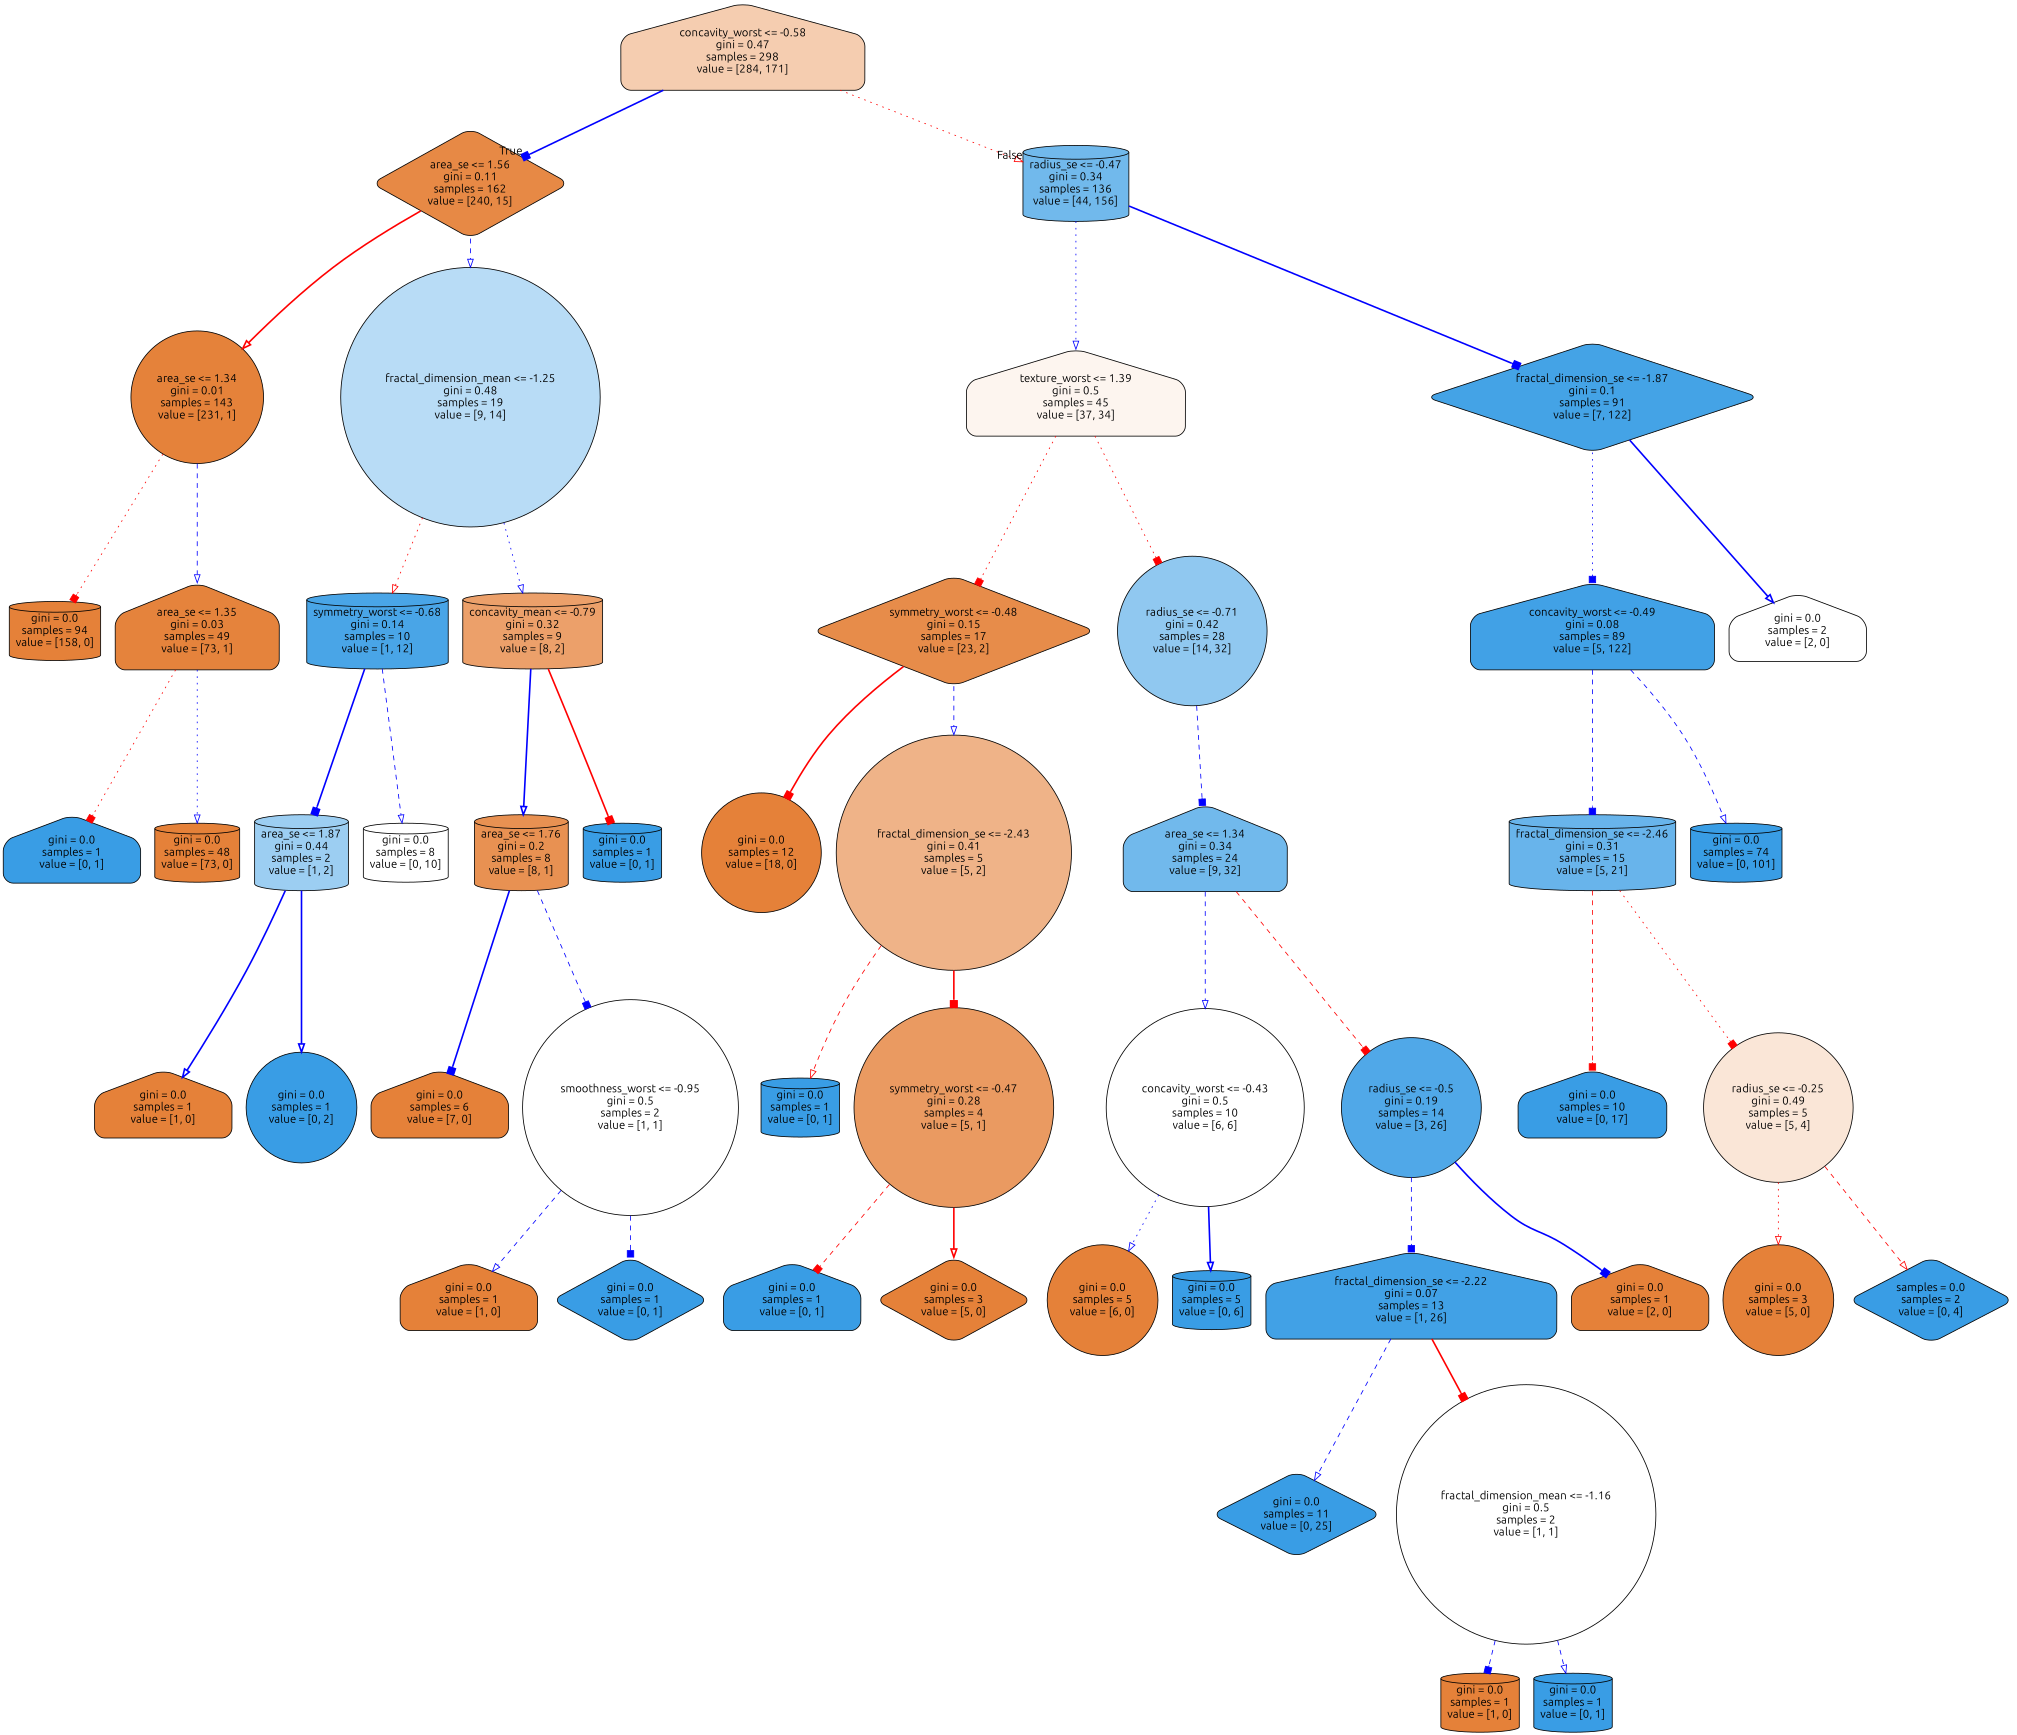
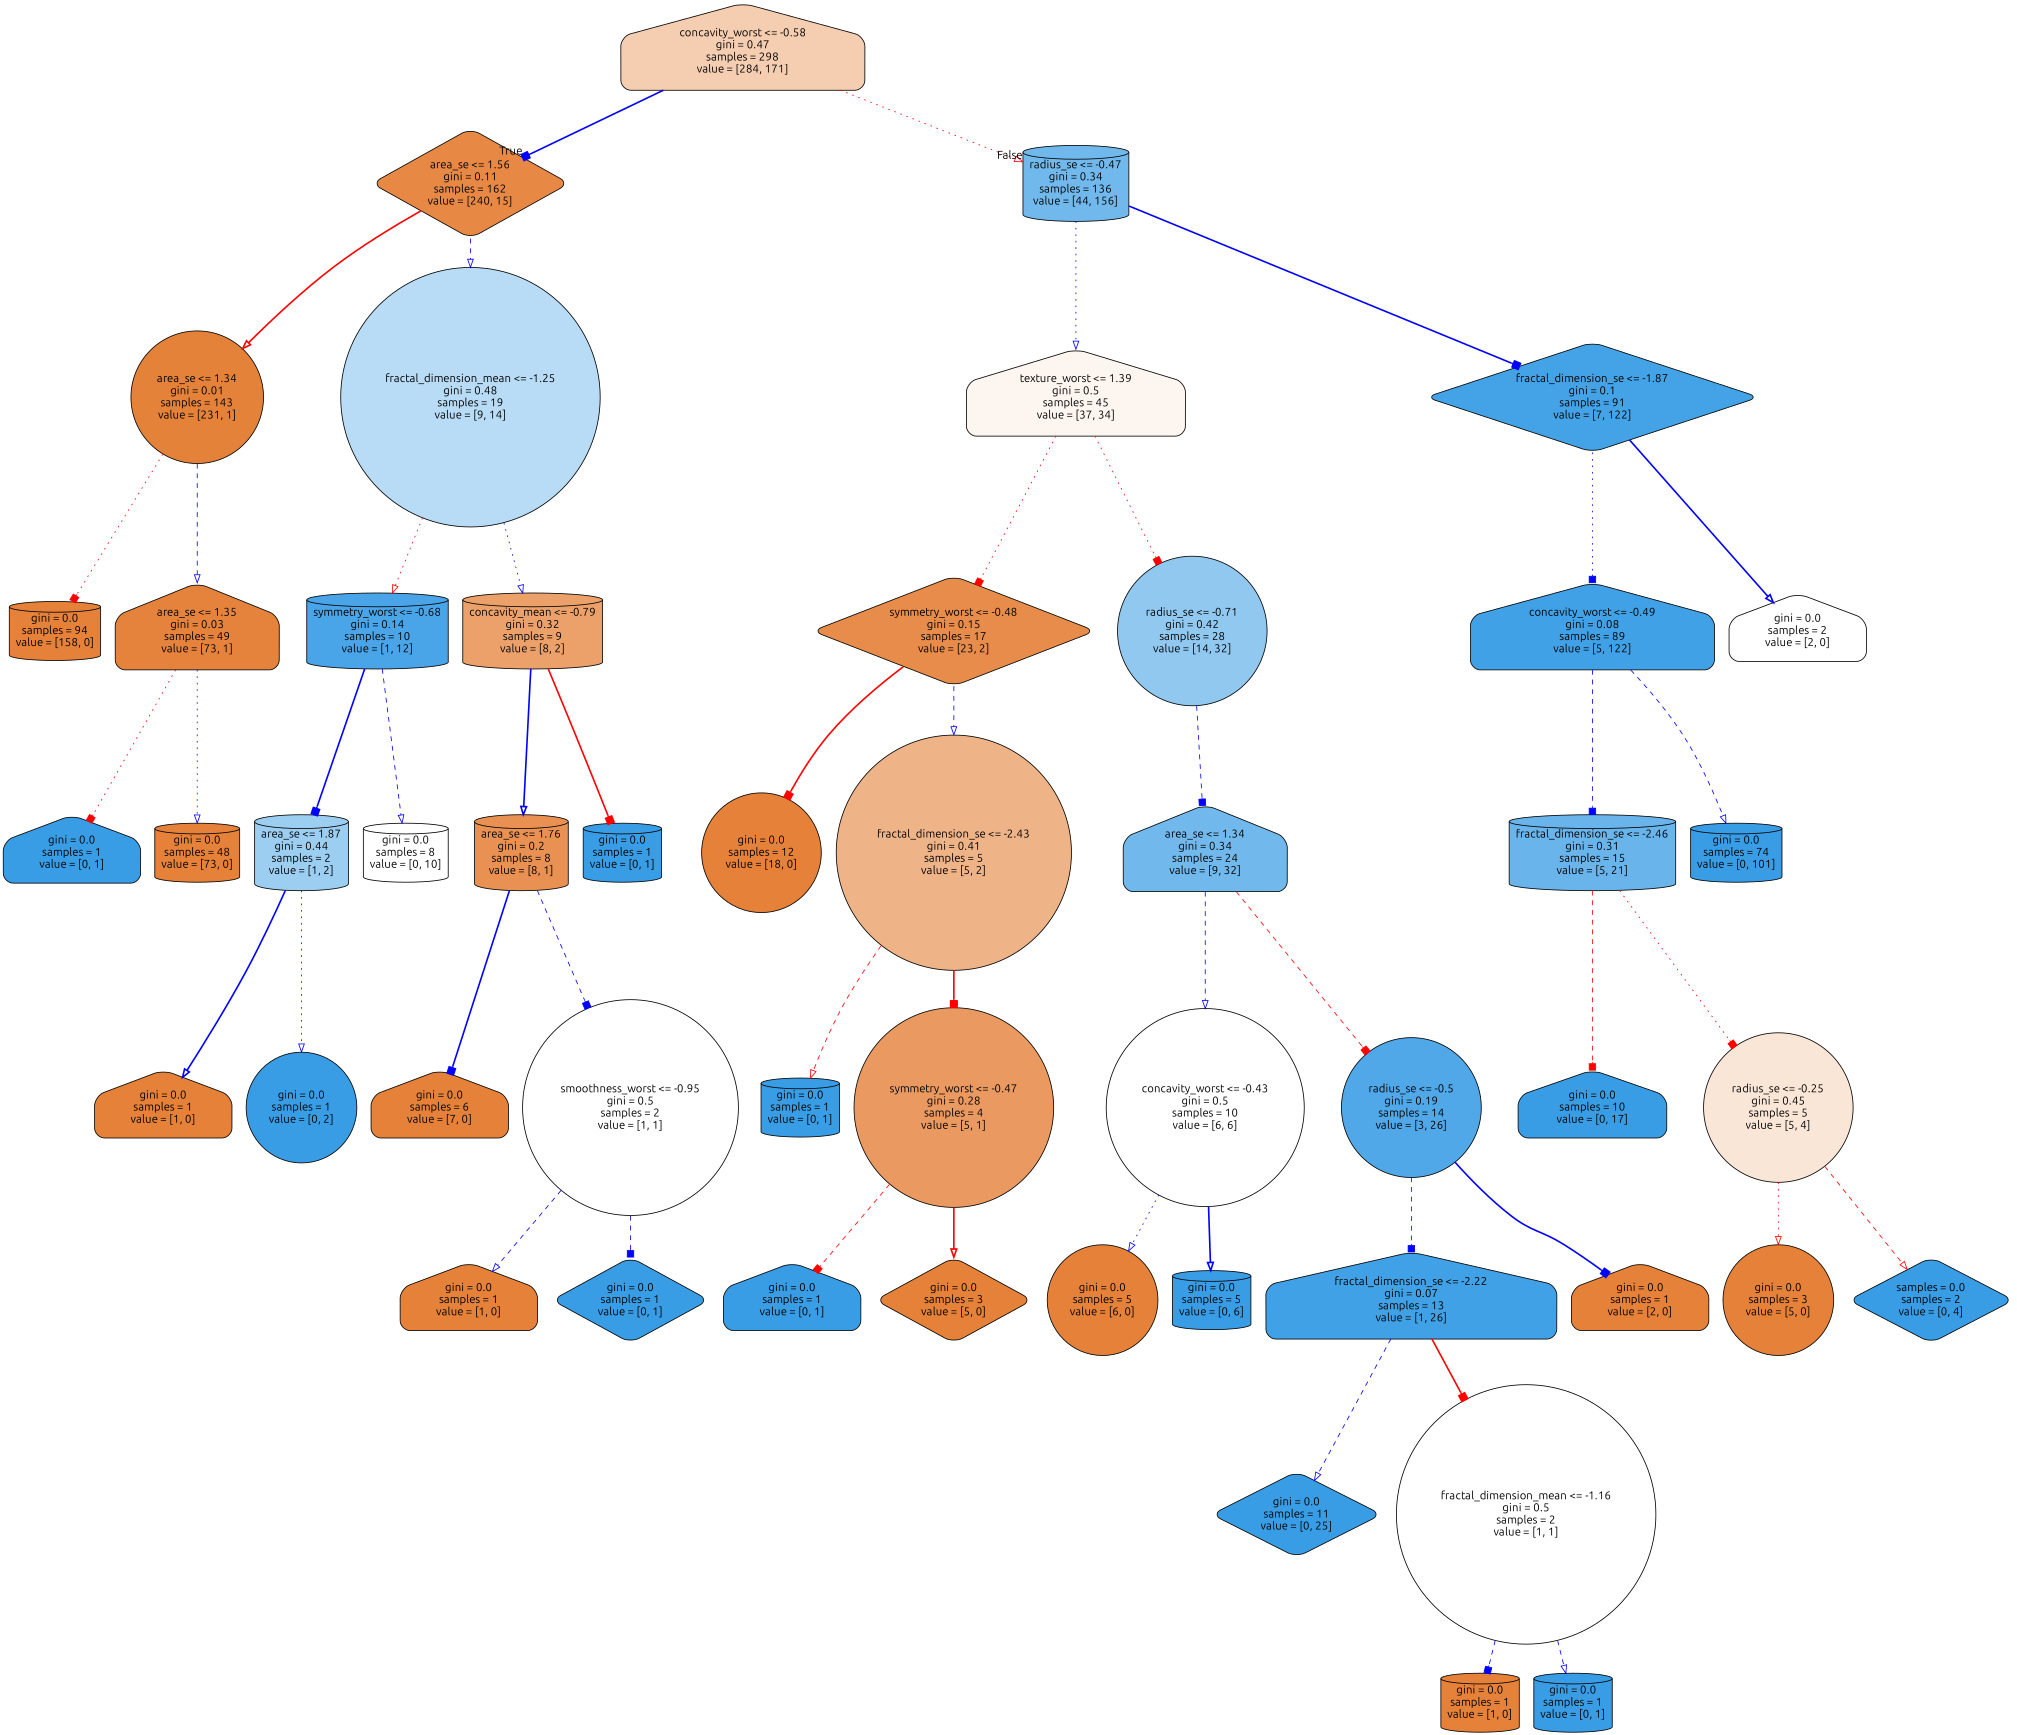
(302, 967) -> (302, 967)
(1778, 1108) -> (1778, 1108)
